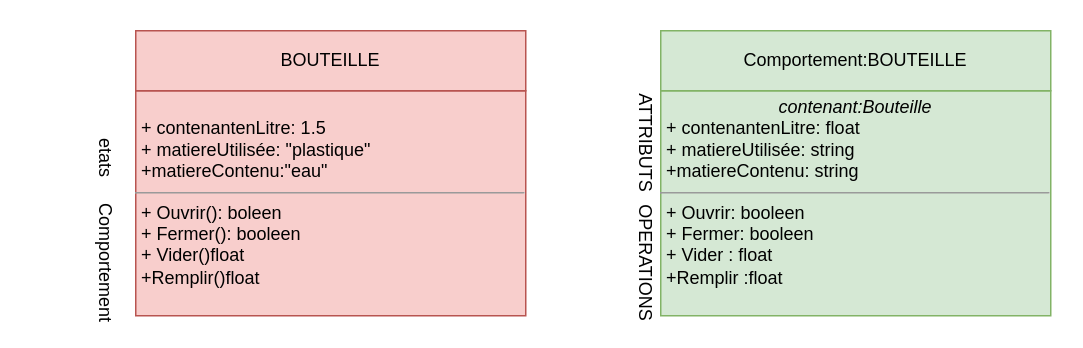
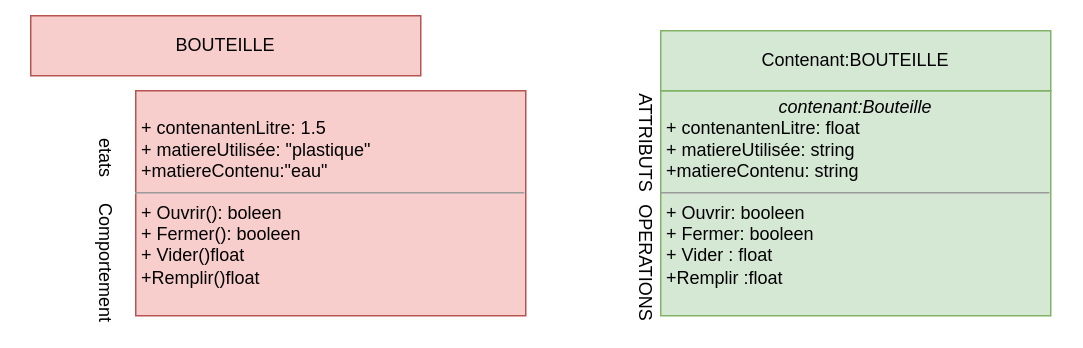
(331, 61) -> (226, 46)
(856, 61) -> (856, 61)
